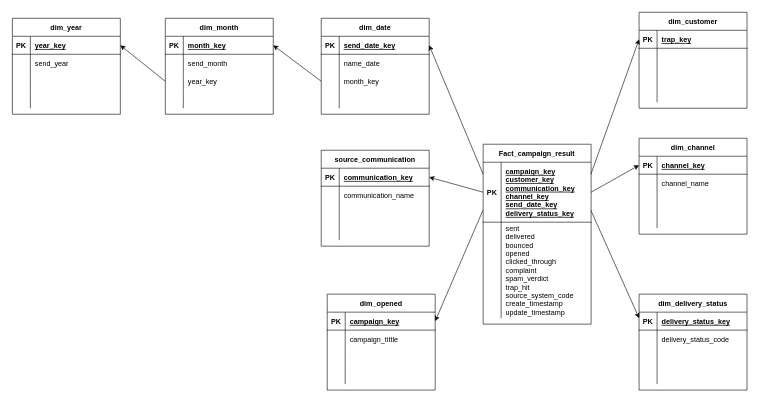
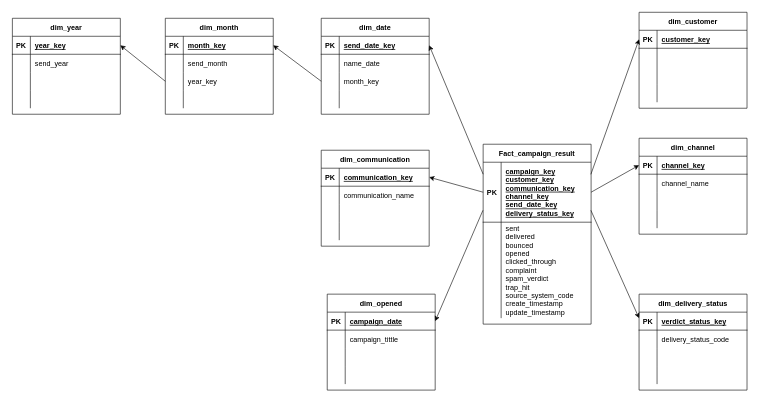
(678, 40) -> (686, 40)
(375, 160) -> (375, 160)
(373, 322) -> (375, 322)
(698, 322) -> (697, 322)
